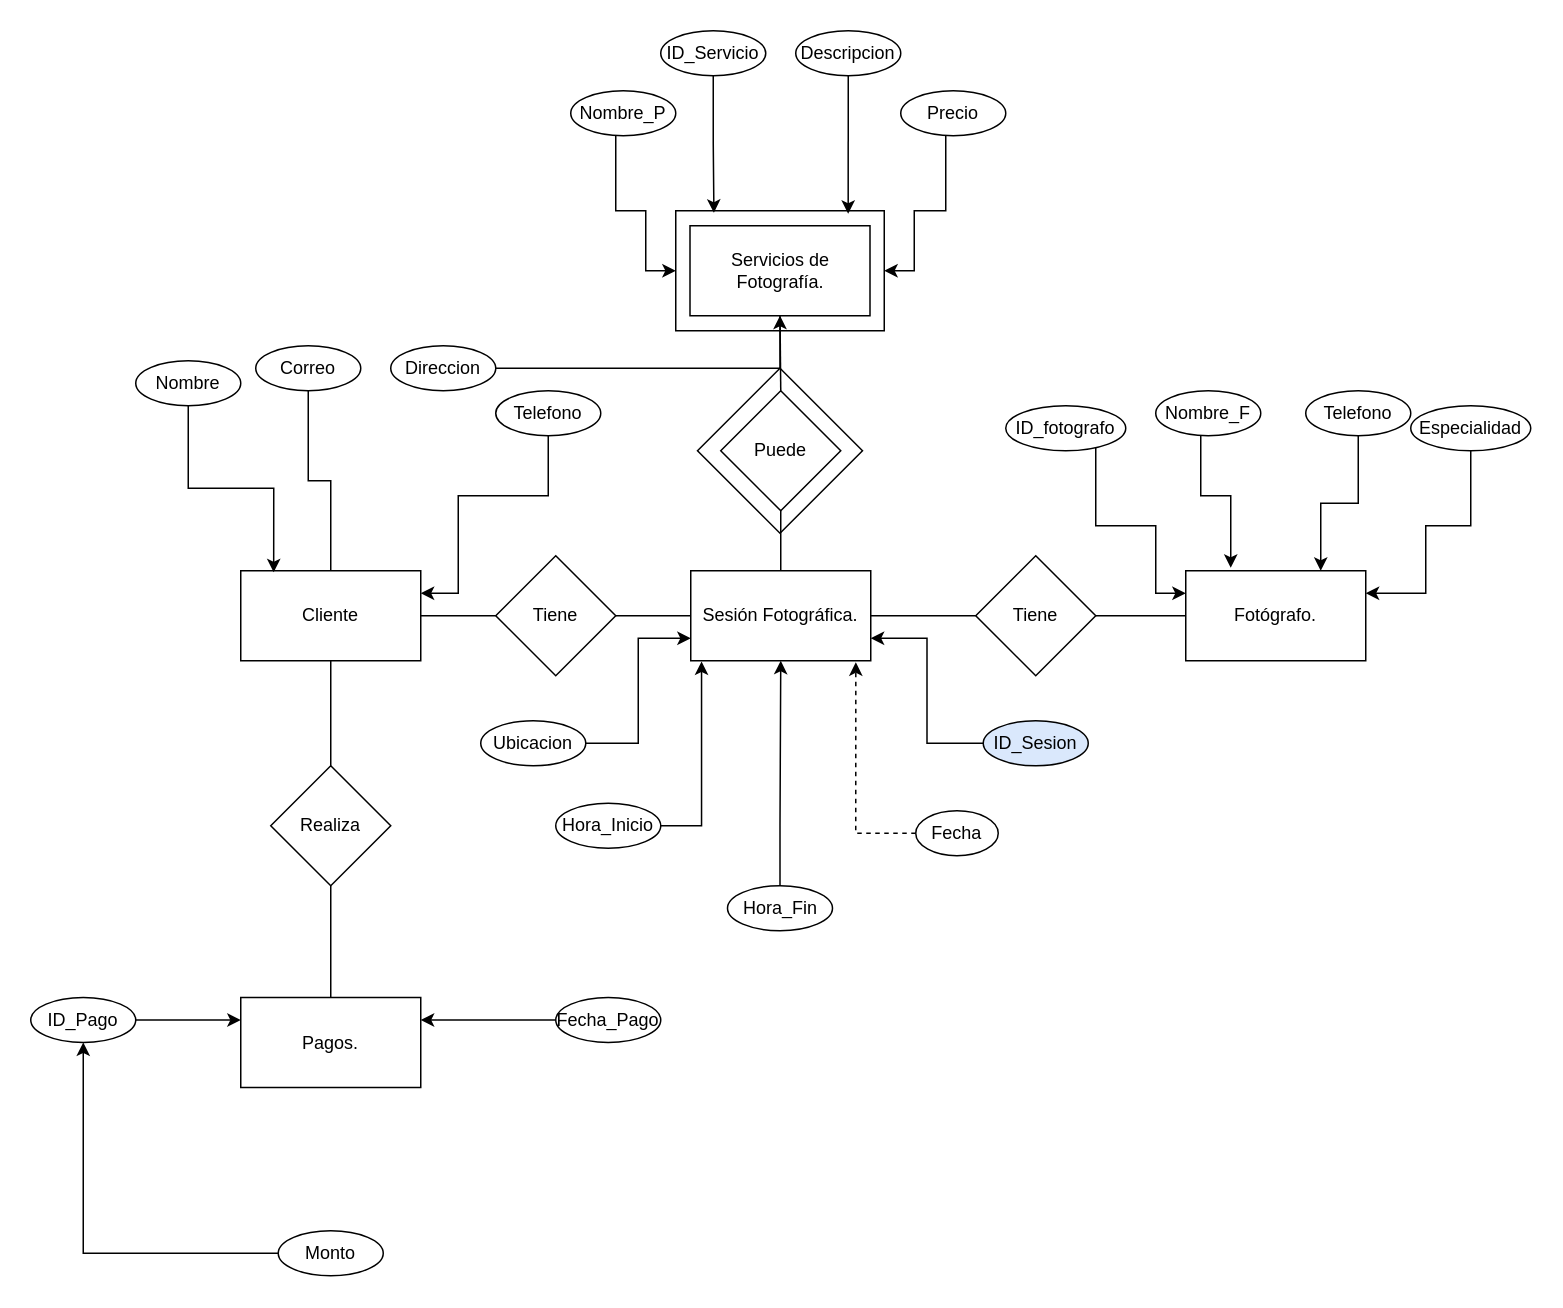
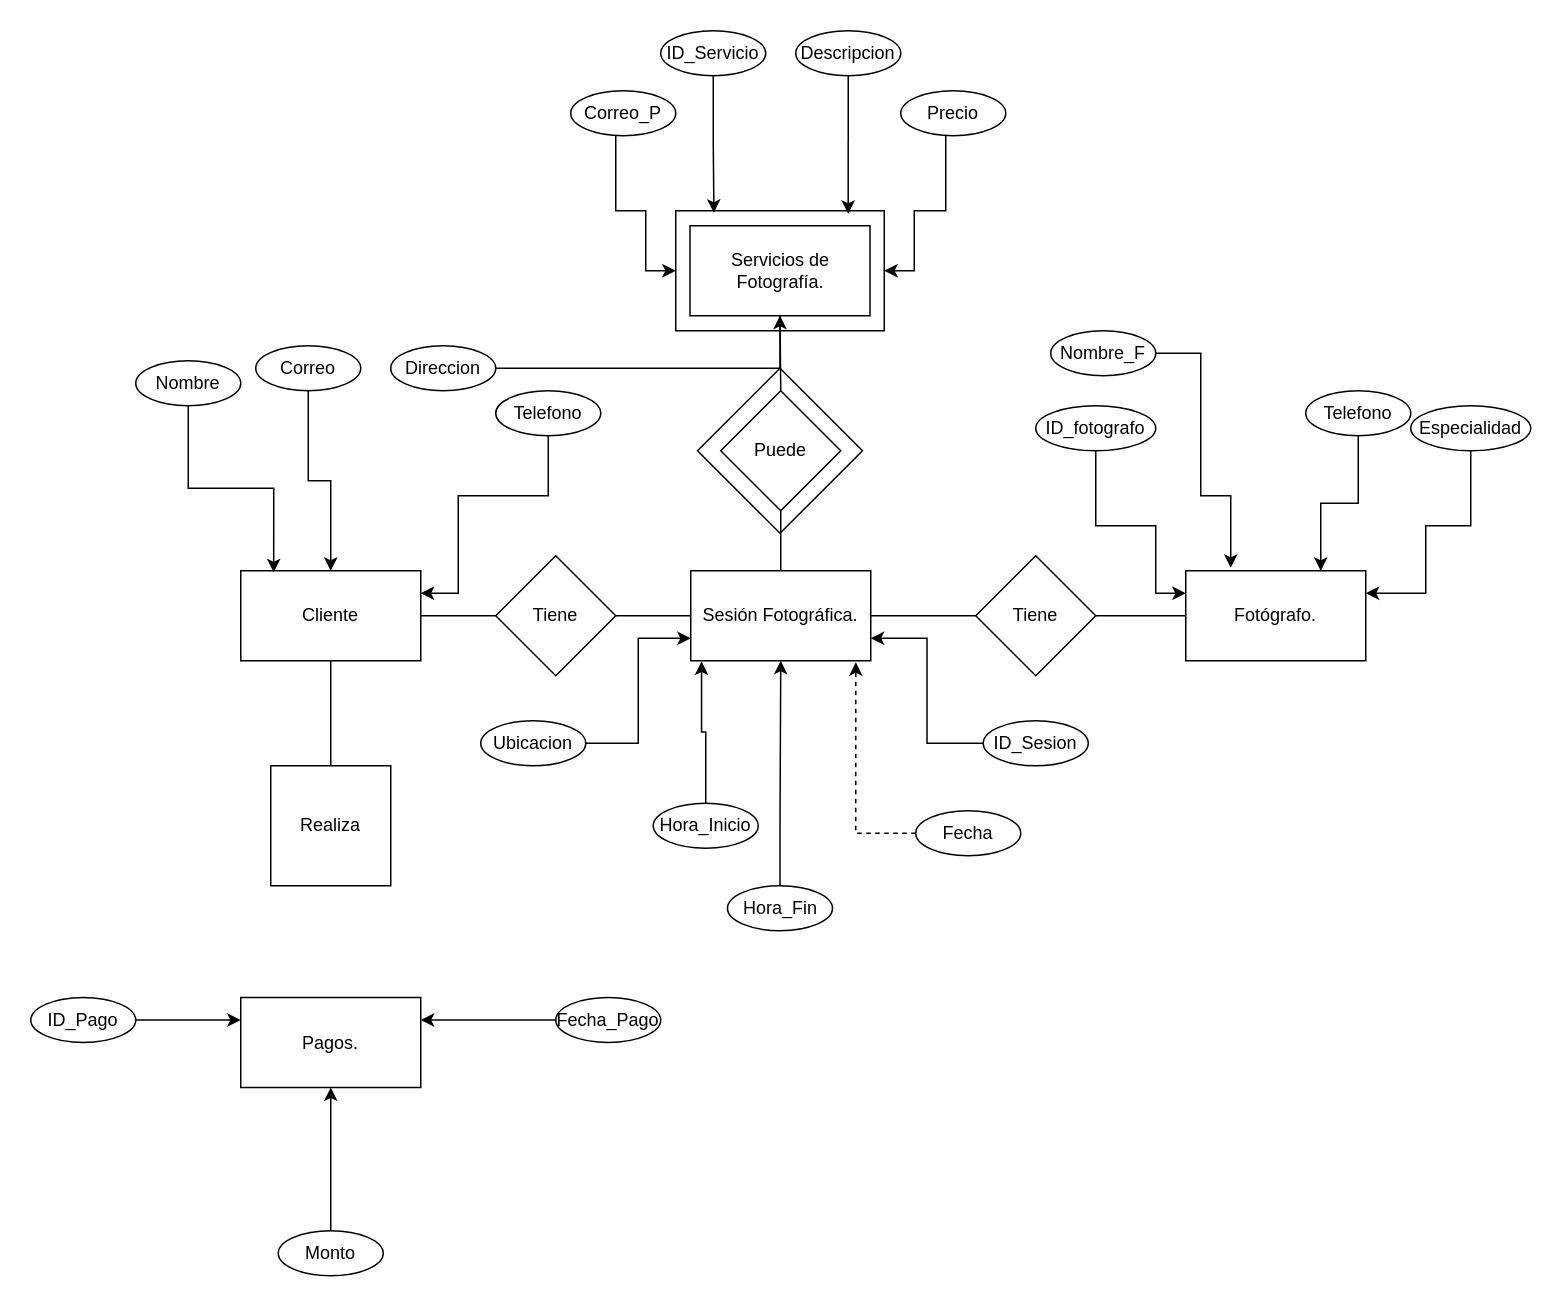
(623, 113) -> (623, 113)
(1208, 413) -> (1103, 353)
(1066, 428) -> (1096, 428)
(331, 563) -> (331, 559)
(1036, 743) -> (1036, 743)
(331, 826) -> (331, 826)
(608, 826) -> (706, 826)
(957, 833) -> (968, 833)
(331, 942) -> none
(83, 1250) -> (331, 1164)
